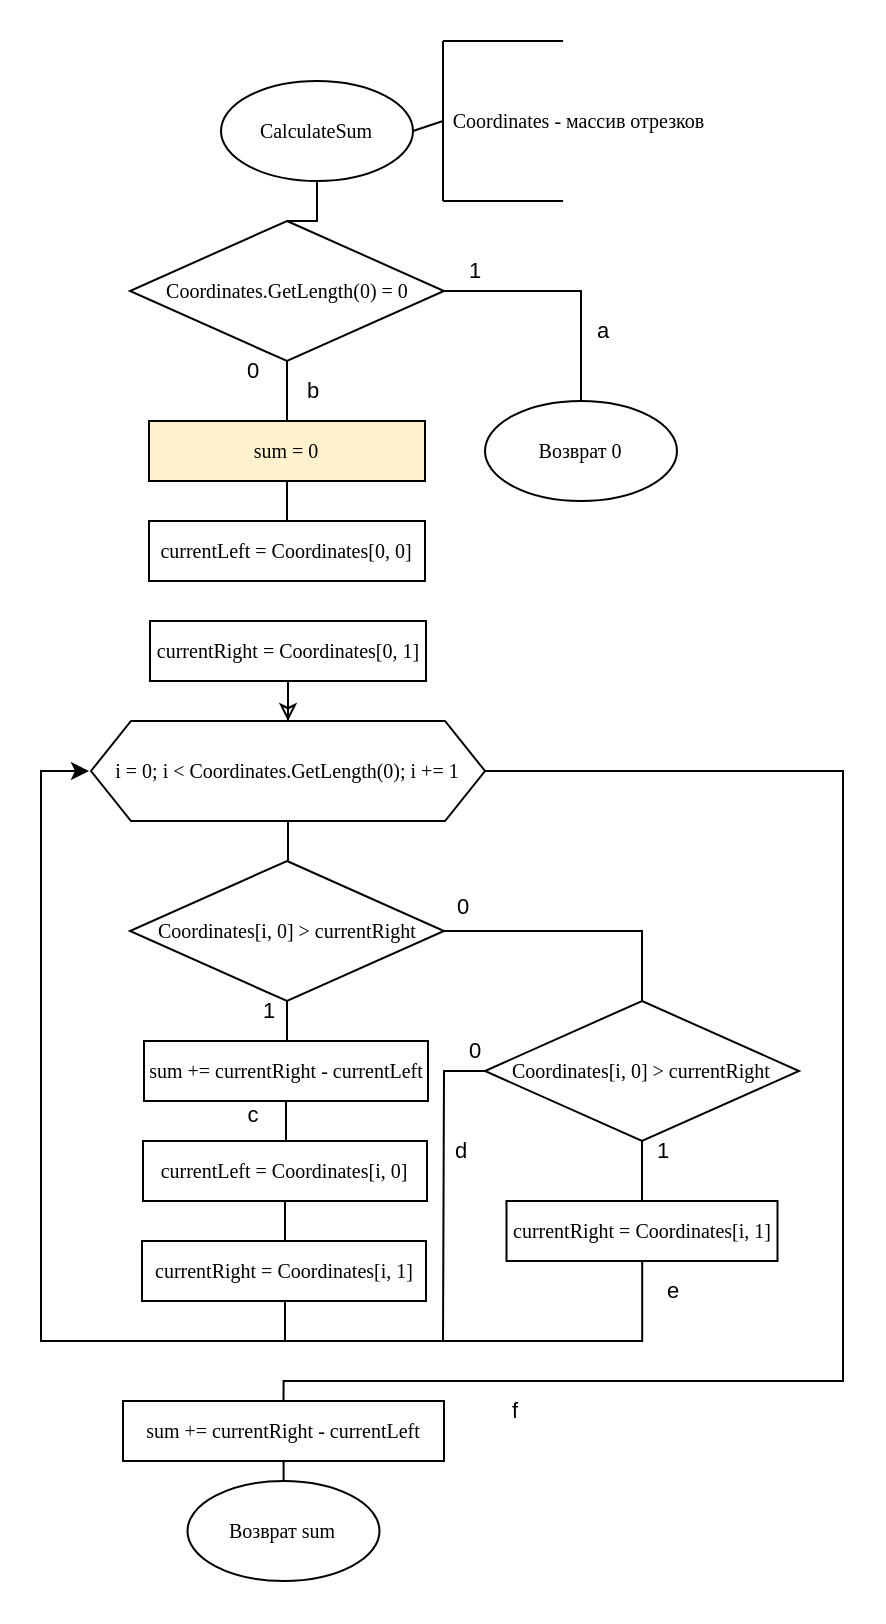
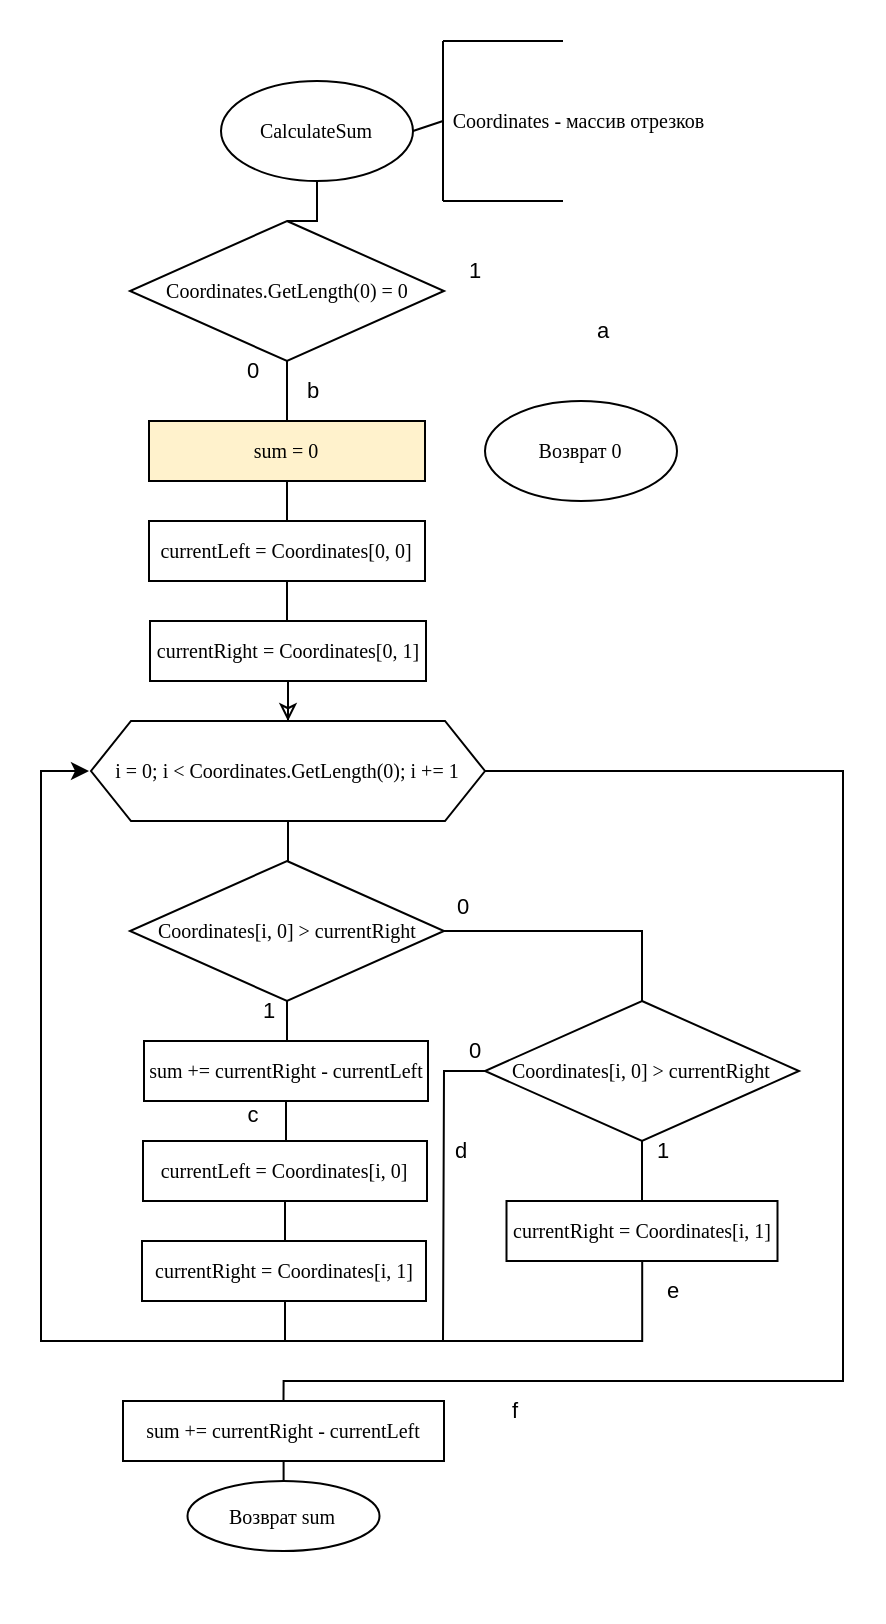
(567, 291) -> none
none -> (287, 601)
(284, 1531) -> (284, 1516)
